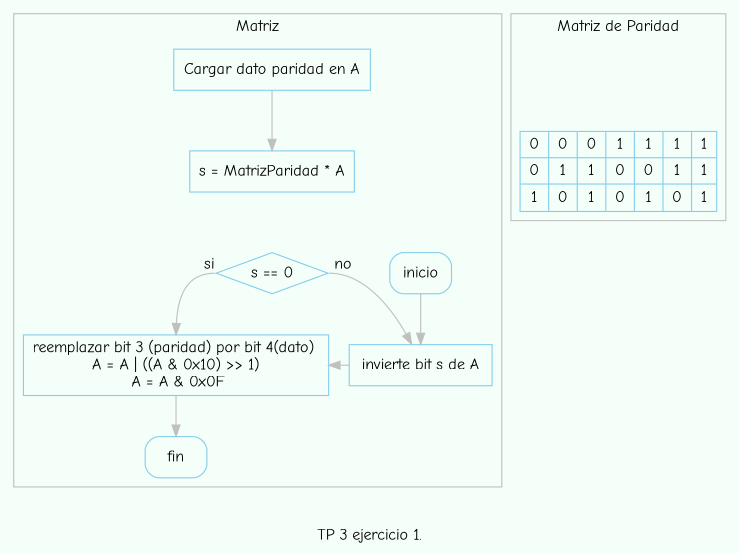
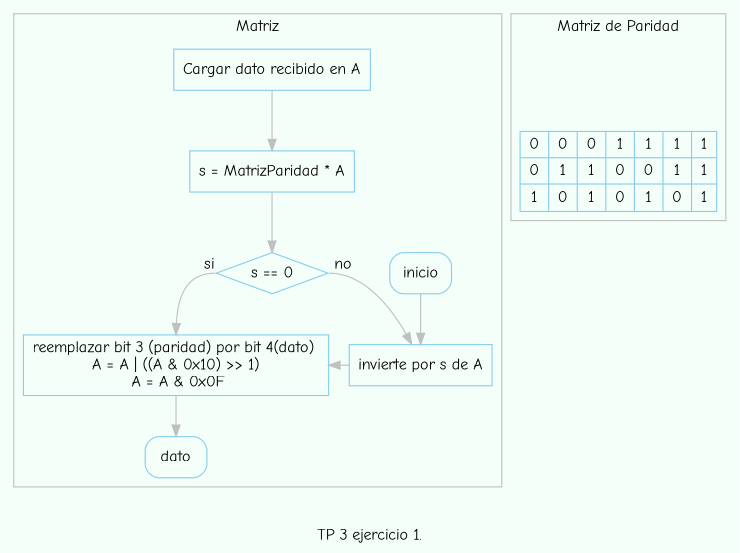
(272, 70) -> (272, 70)
none -> (272, 217)
(421, 365) -> (421, 365)
(176, 457) -> (176, 457)
